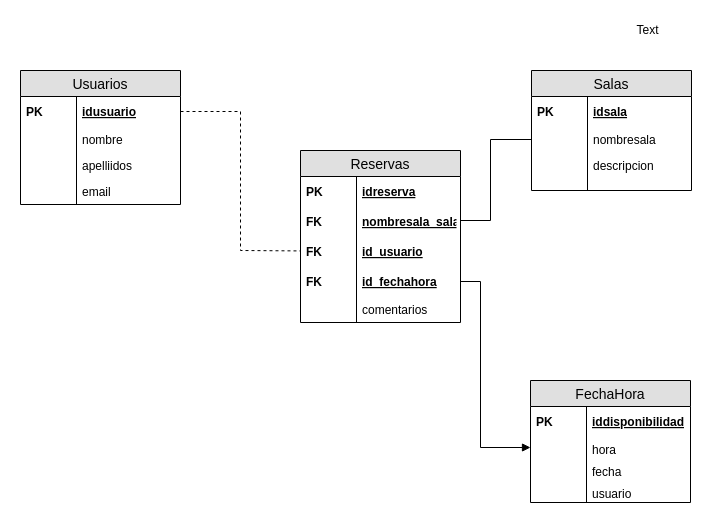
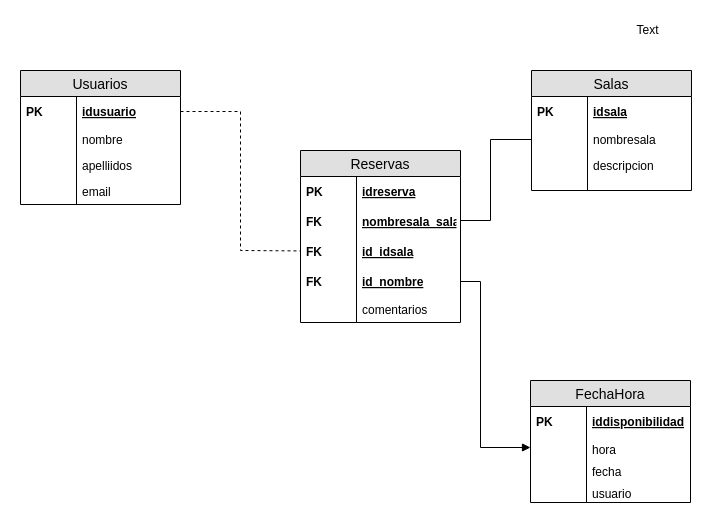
(392, 252) -> (388, 252)
(401, 282) -> (391, 282)
